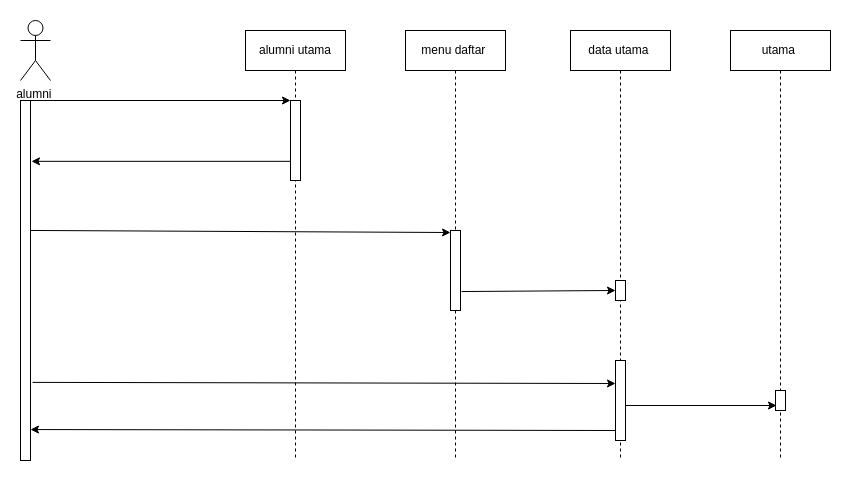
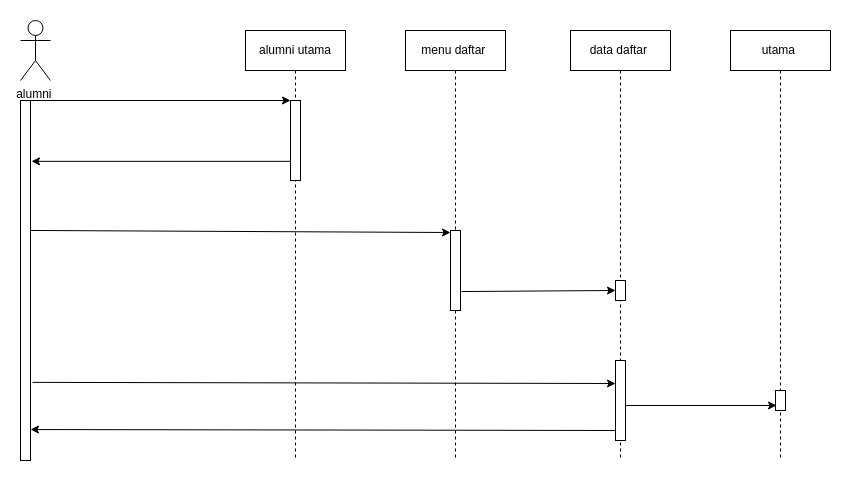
(621, 51) -> (621, 51)
